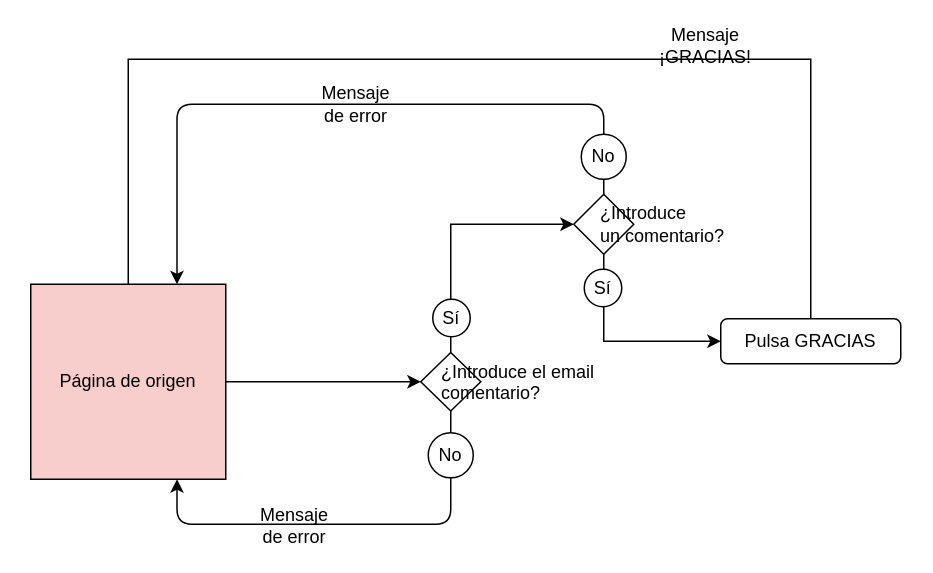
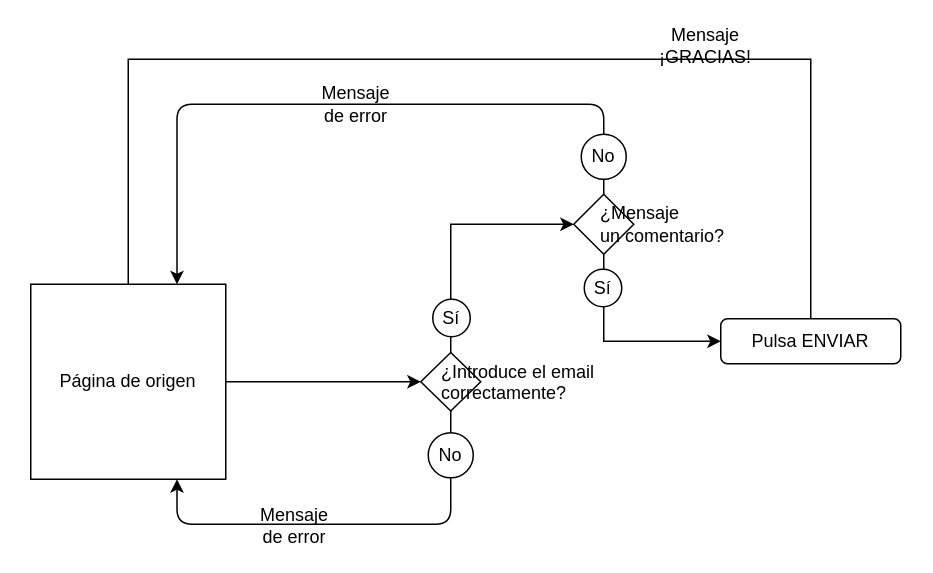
(667, 224) -> (667, 224)
(811, 341) -> (811, 341)
(128, 382) -> (128, 382)
(526, 394) -> (526, 394)
